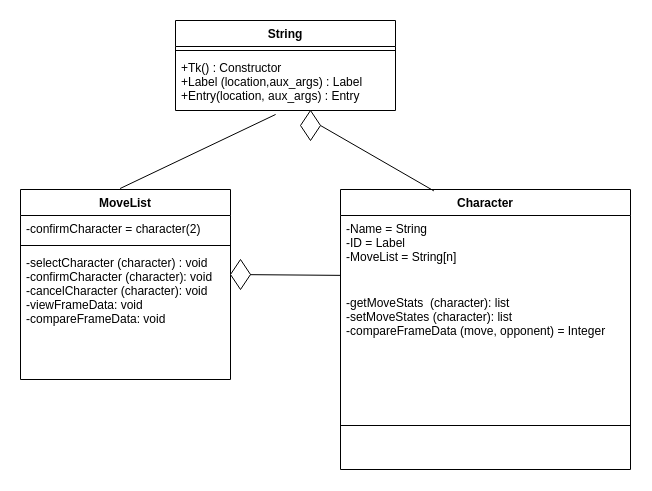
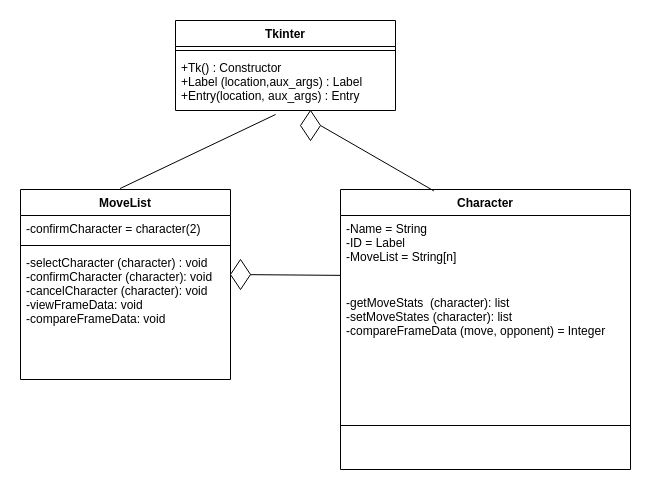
(285, 34) -> (285, 34)
